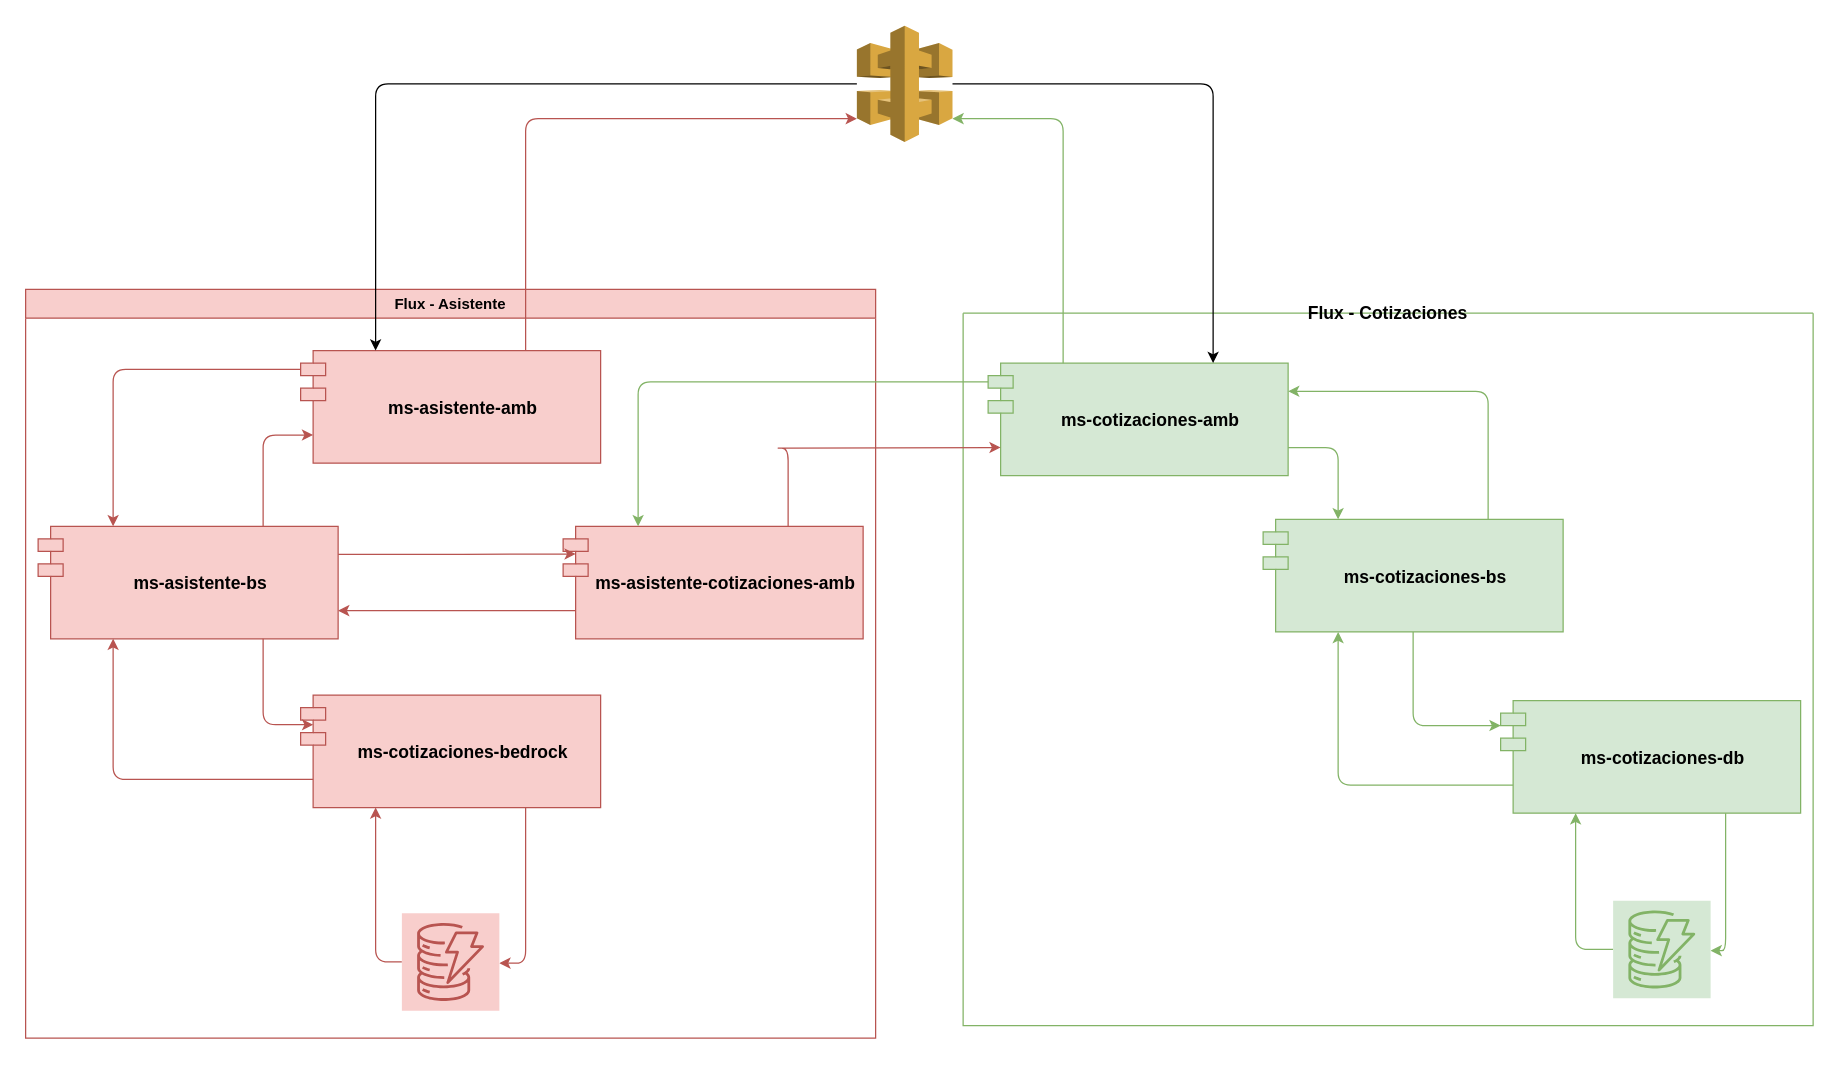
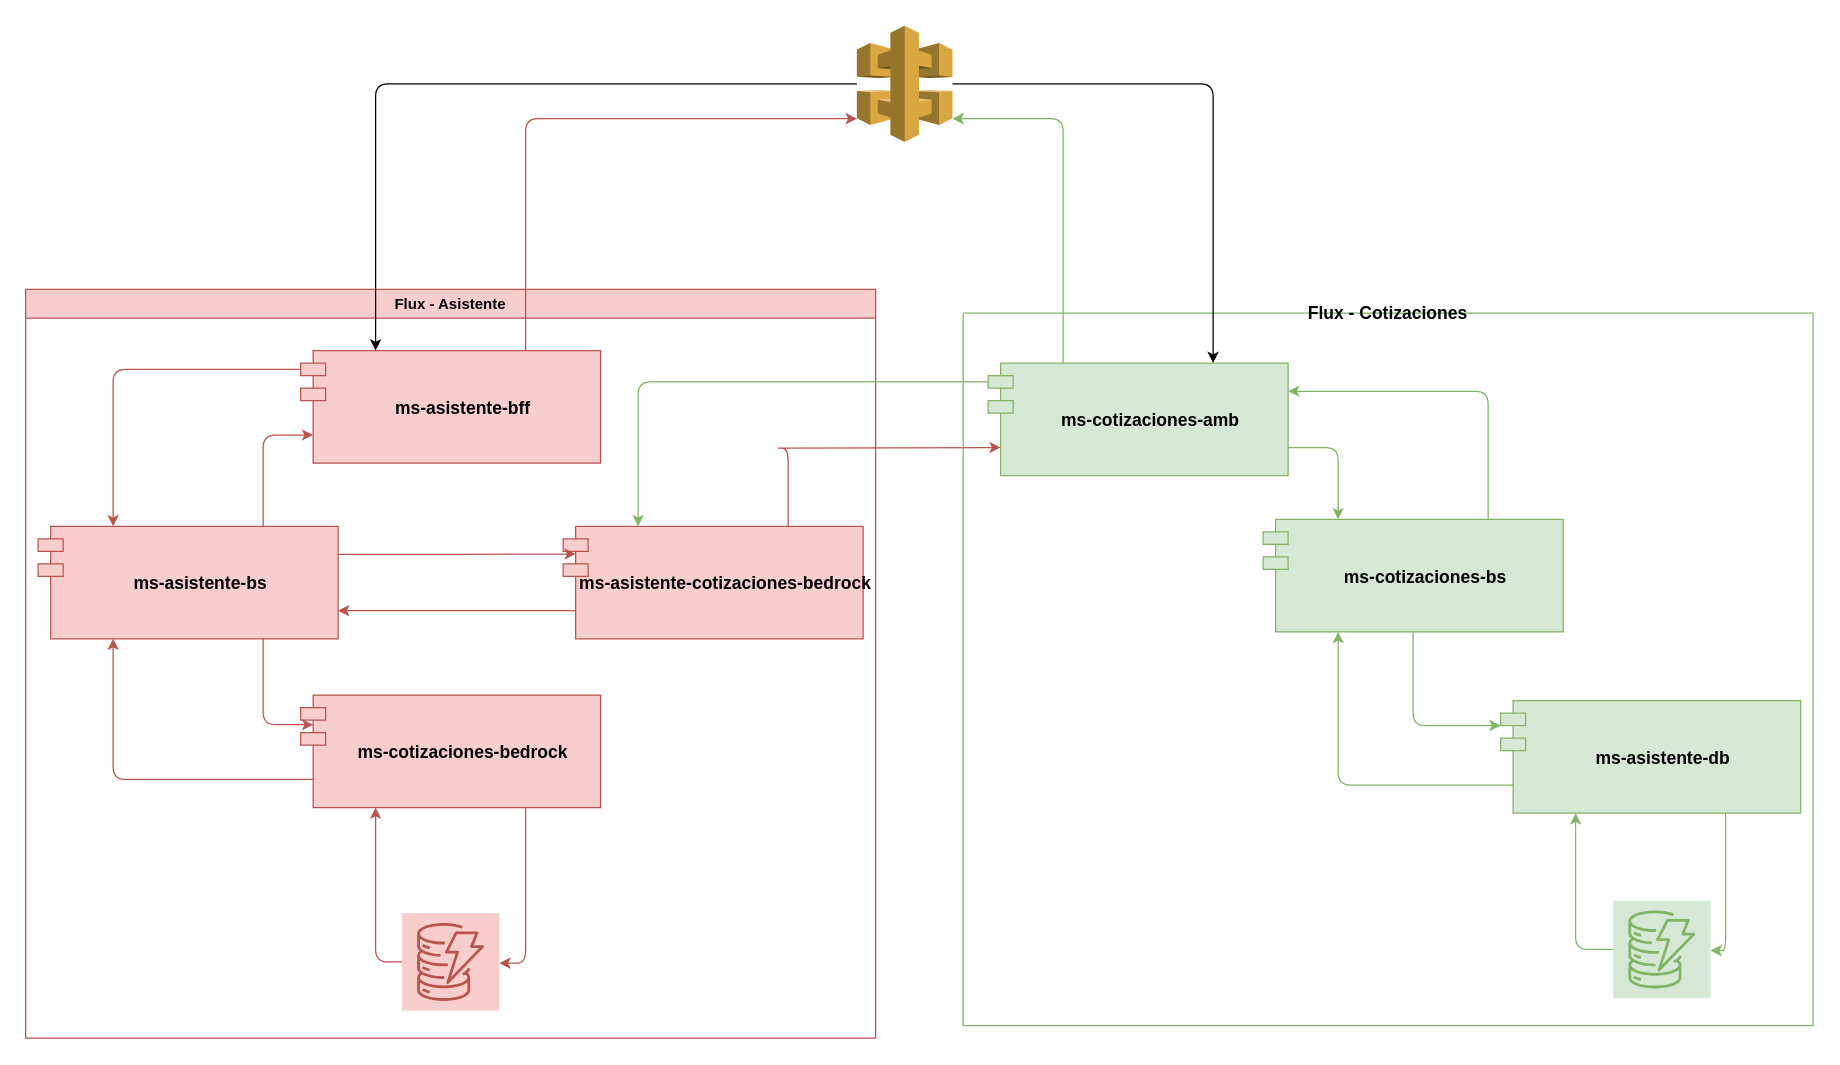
(463, 408) -> (463, 408)
(725, 584) -> (725, 584)
(1663, 758) -> (1663, 758)
